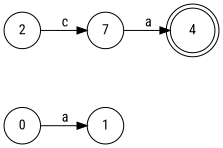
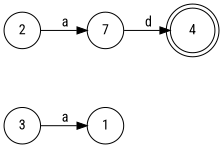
(64, 23) -> (64, 23)
(147, 23) -> (147, 23)
(22, 126) -> (22, 126)
